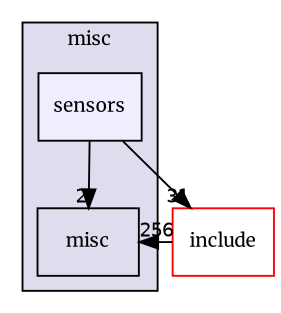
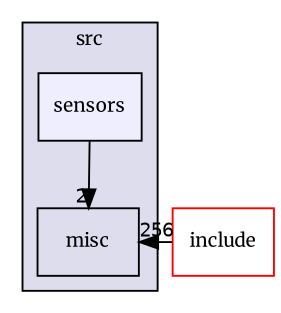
(90, 40) -> (90, 40)
(146, 164) -> none
